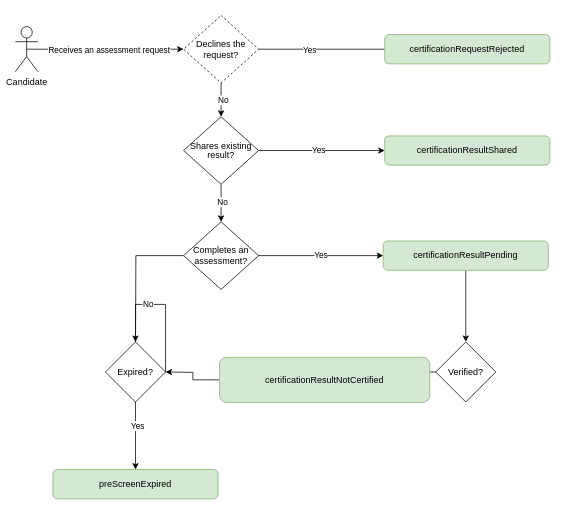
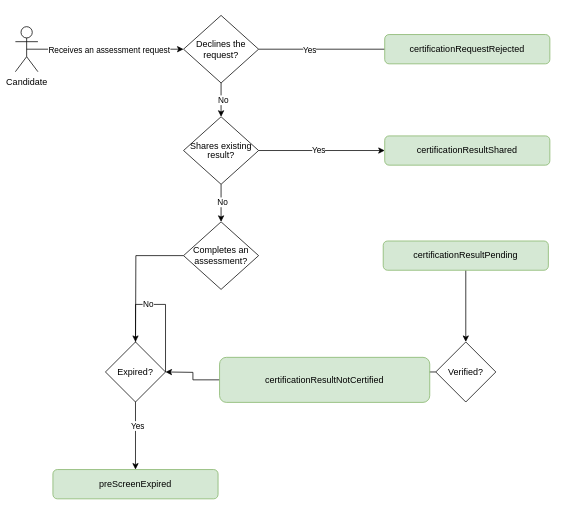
(221, 49) -> (221, 49)
(318, 255) -> none
